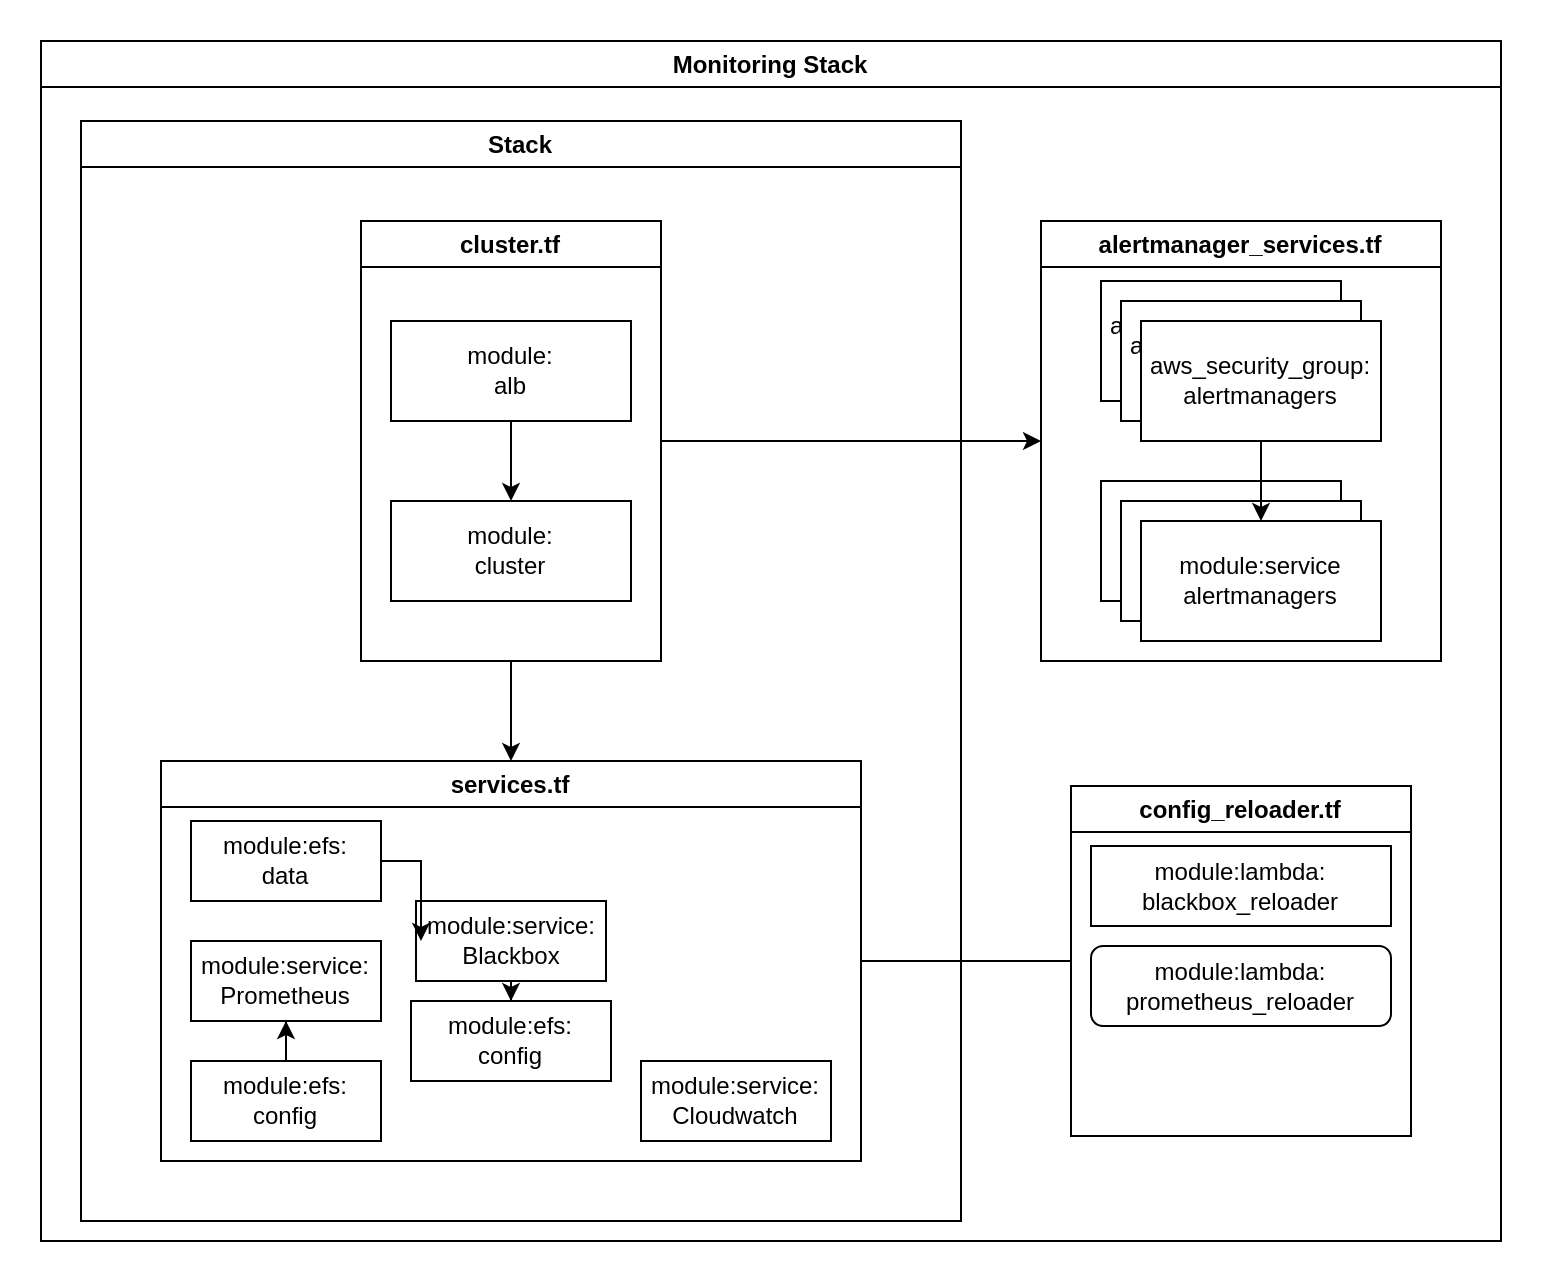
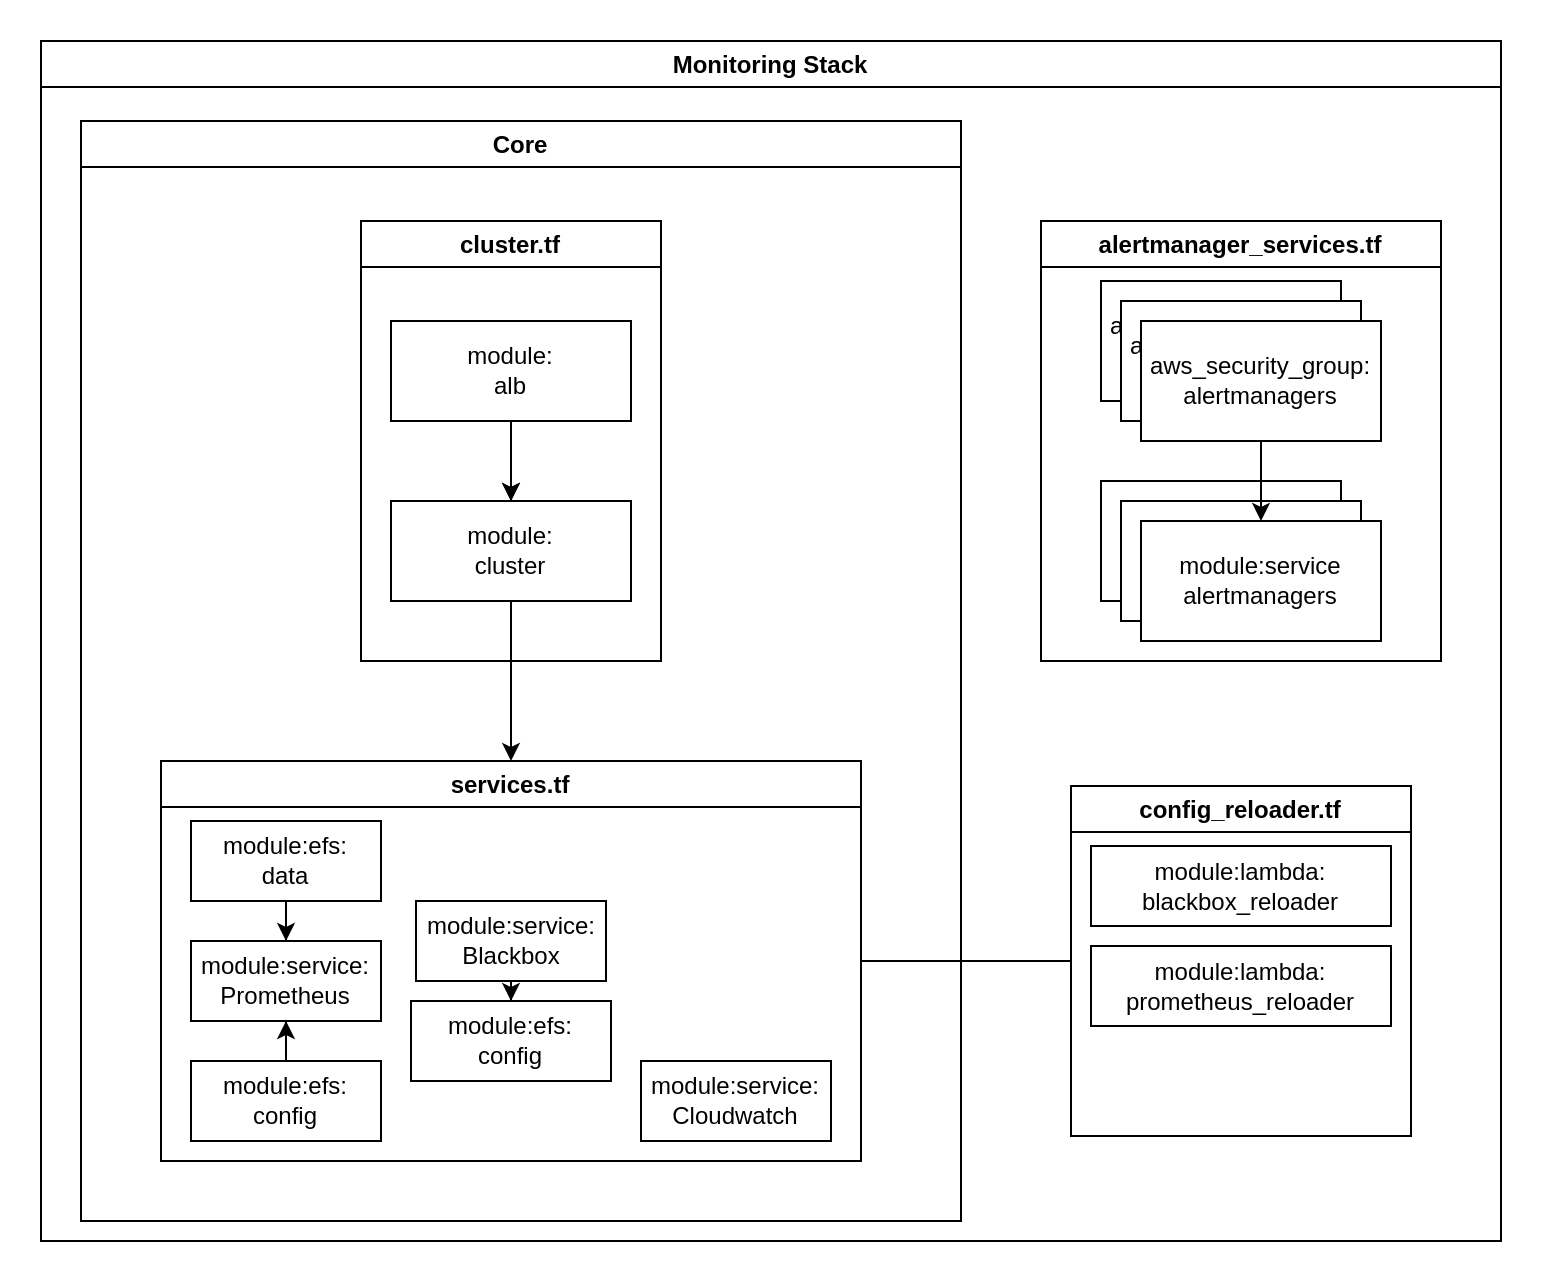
(520, 145) -> (520, 145)
(846, 441) -> (511, 629)
(421, 874) -> (286, 928)
(1241, 986) -> (1241, 986)
